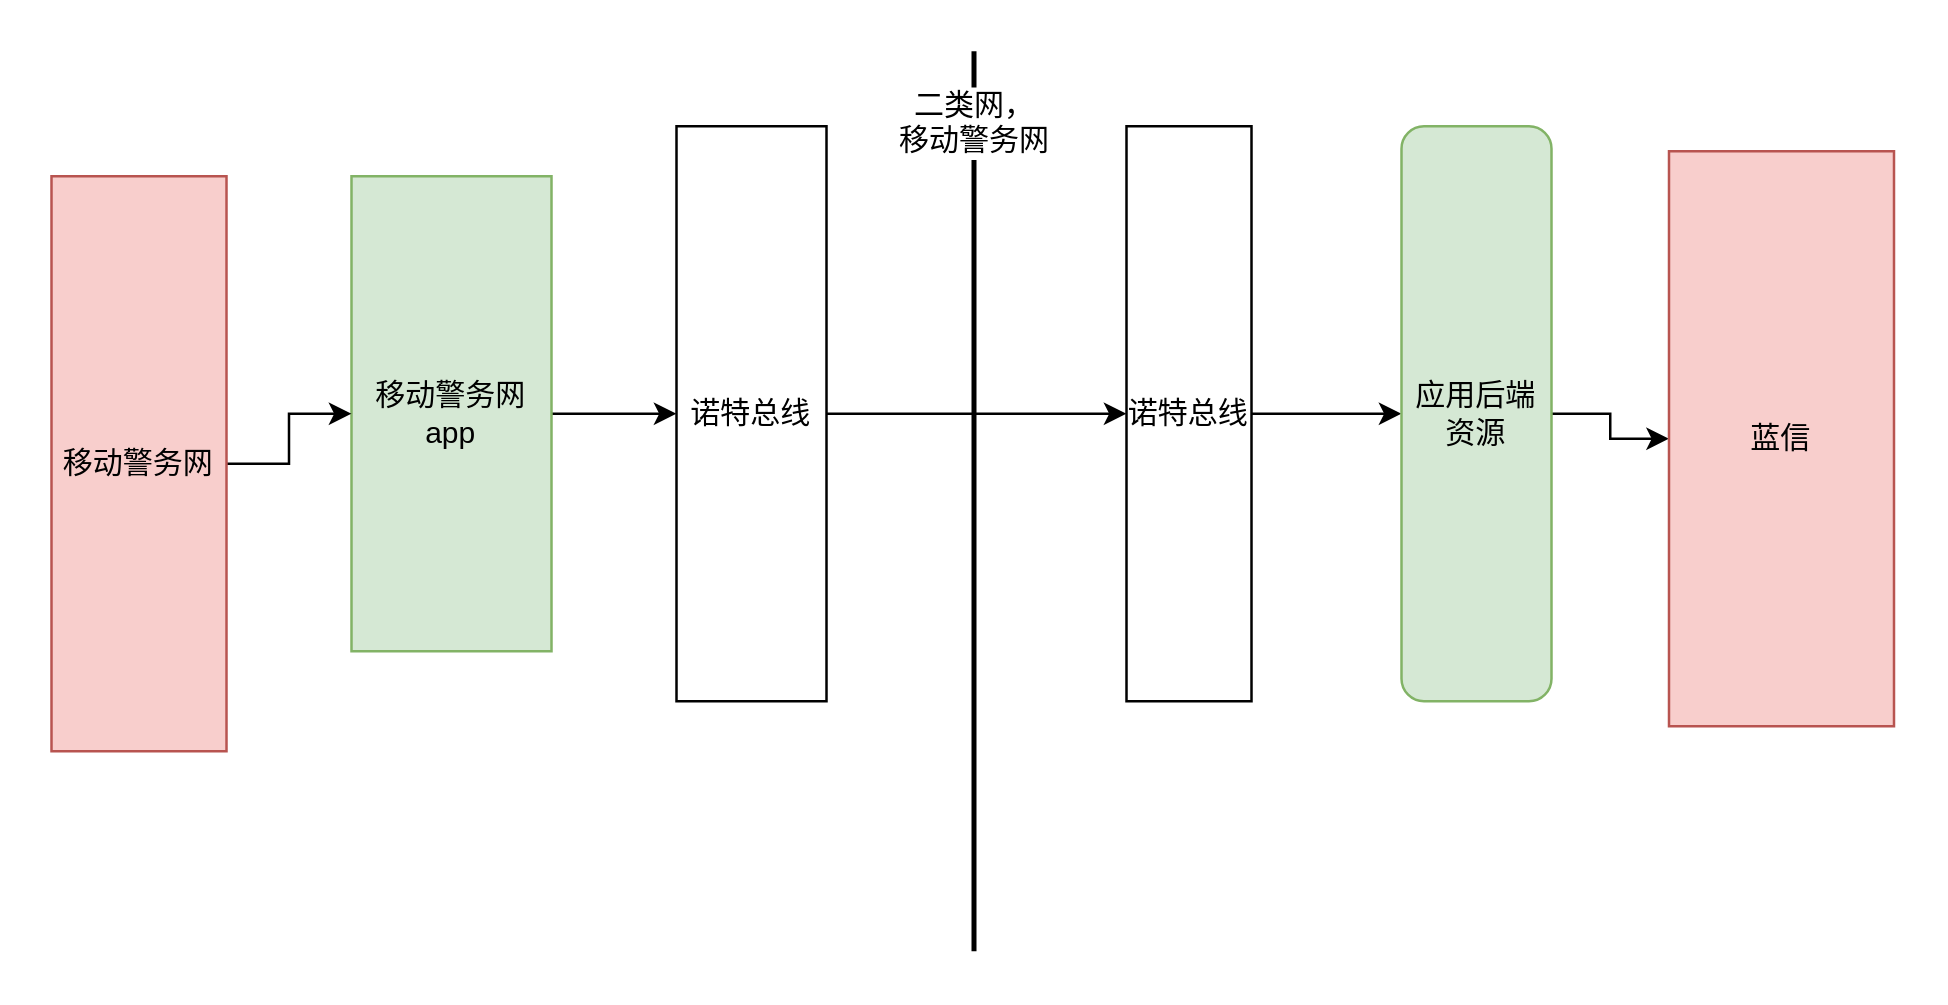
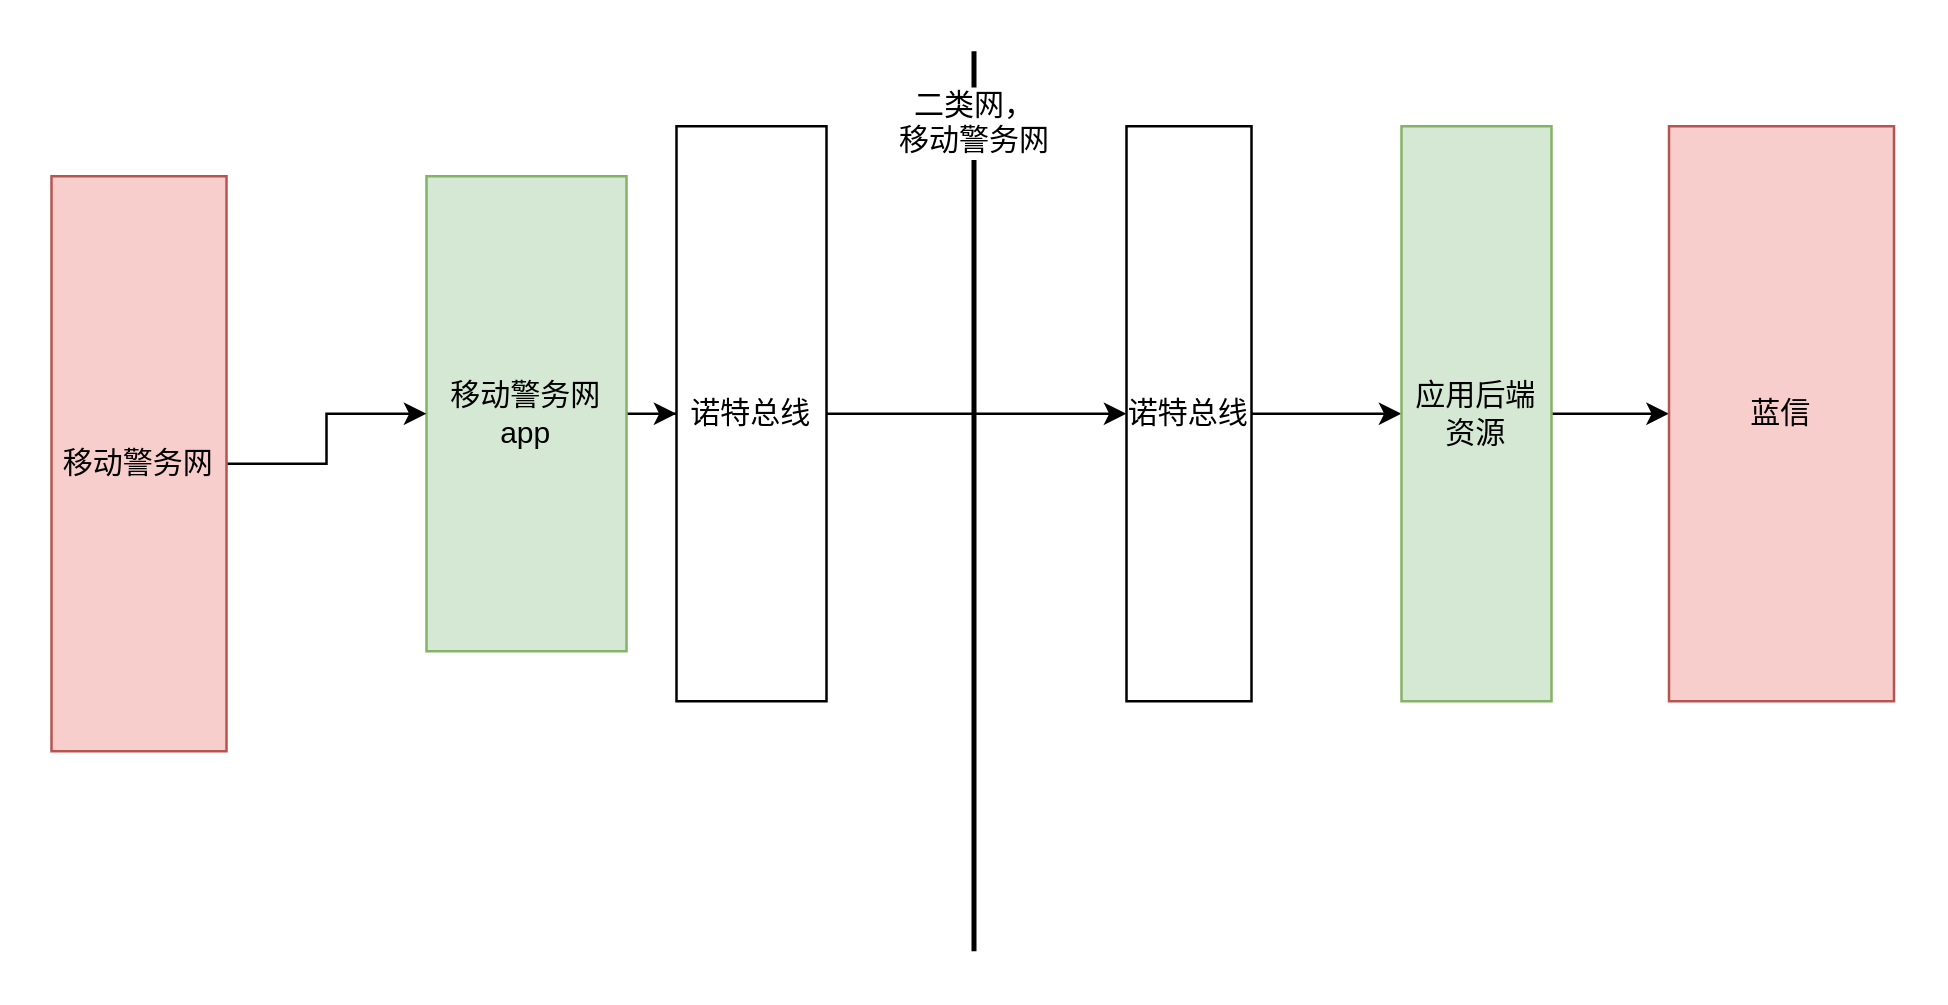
(451, 414) -> (526, 414)
(1476, 414) -> (1476, 414)
(1781, 439) -> (1781, 414)
